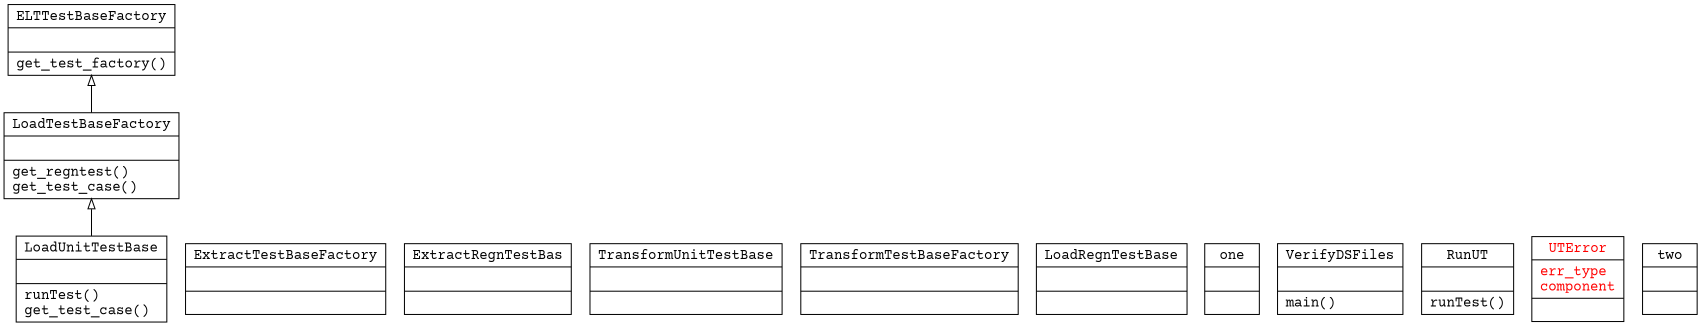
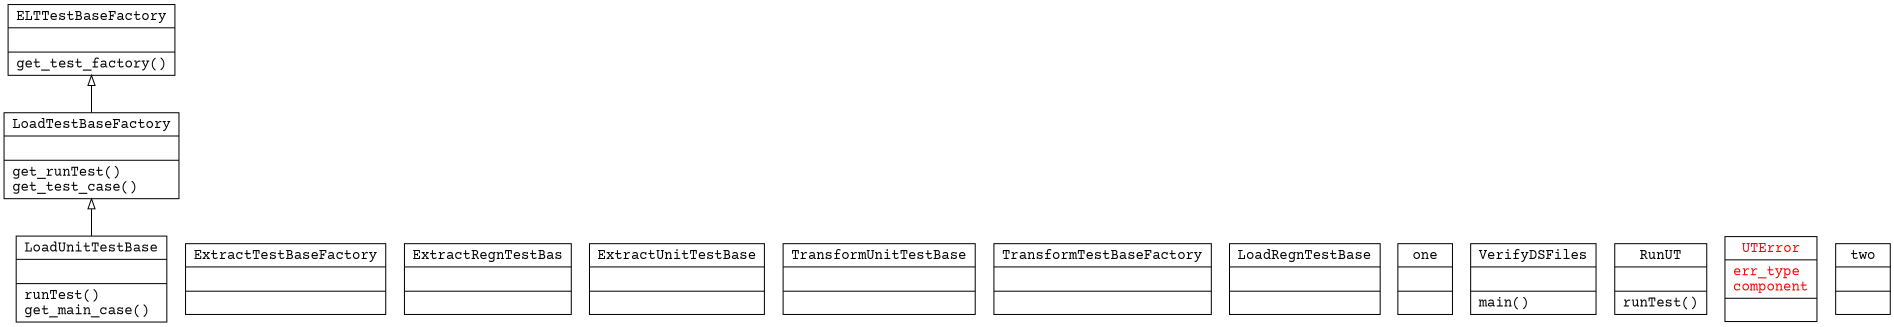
(71, 171) -> (67, 171)
none -> (677, 279)
(87, 310) -> (87, 310)
